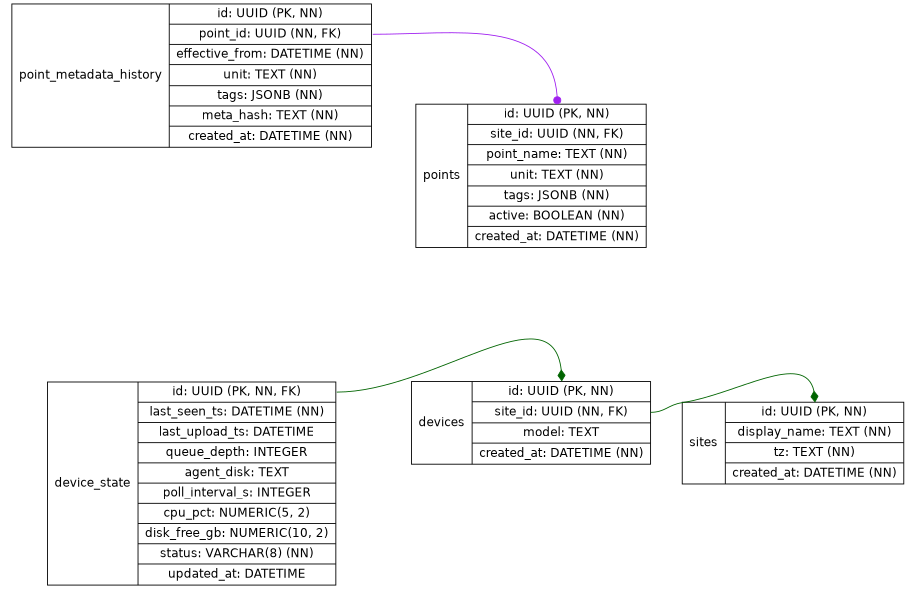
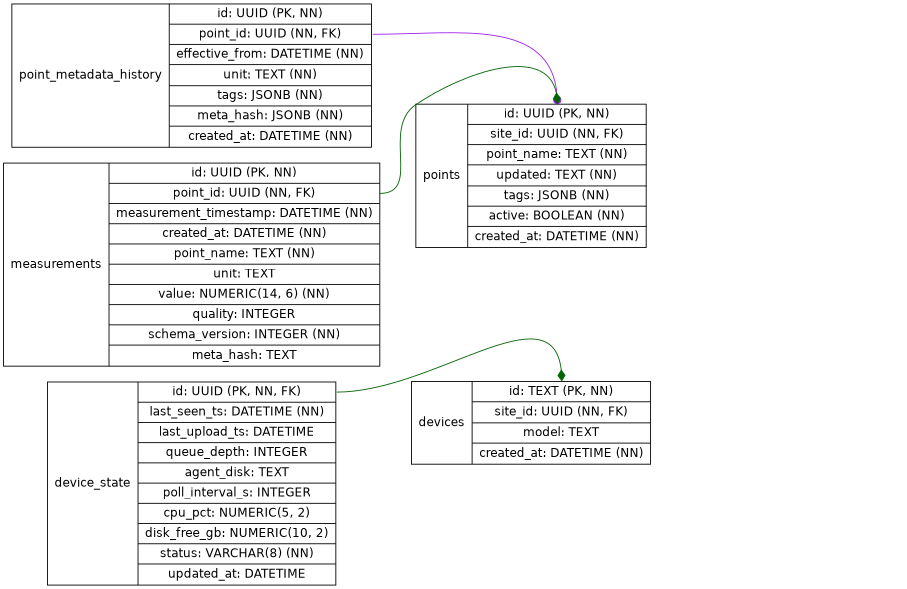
(270, 116) -> (270, 116)
(557, 175) -> (557, 175)
none -> (192, 265)
(561, 391) -> (561, 391)
(793, 443) -> none
